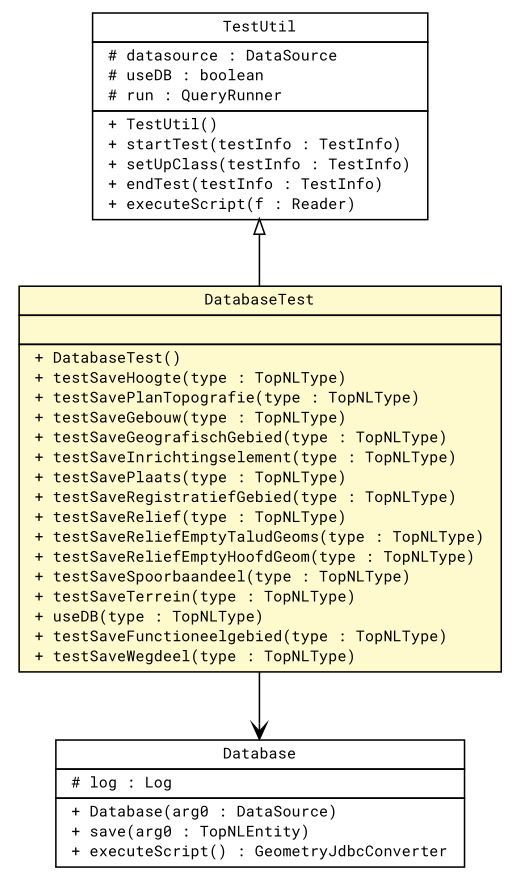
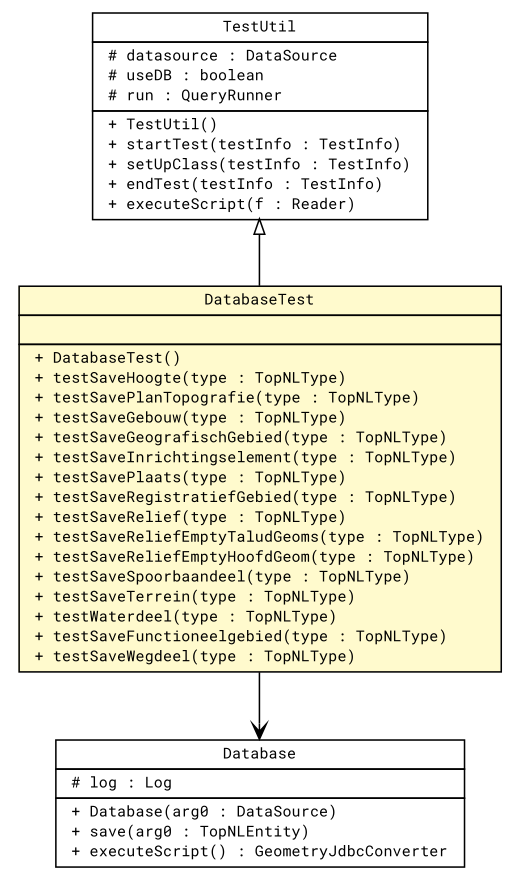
(150, 617) -> (187, 617)
